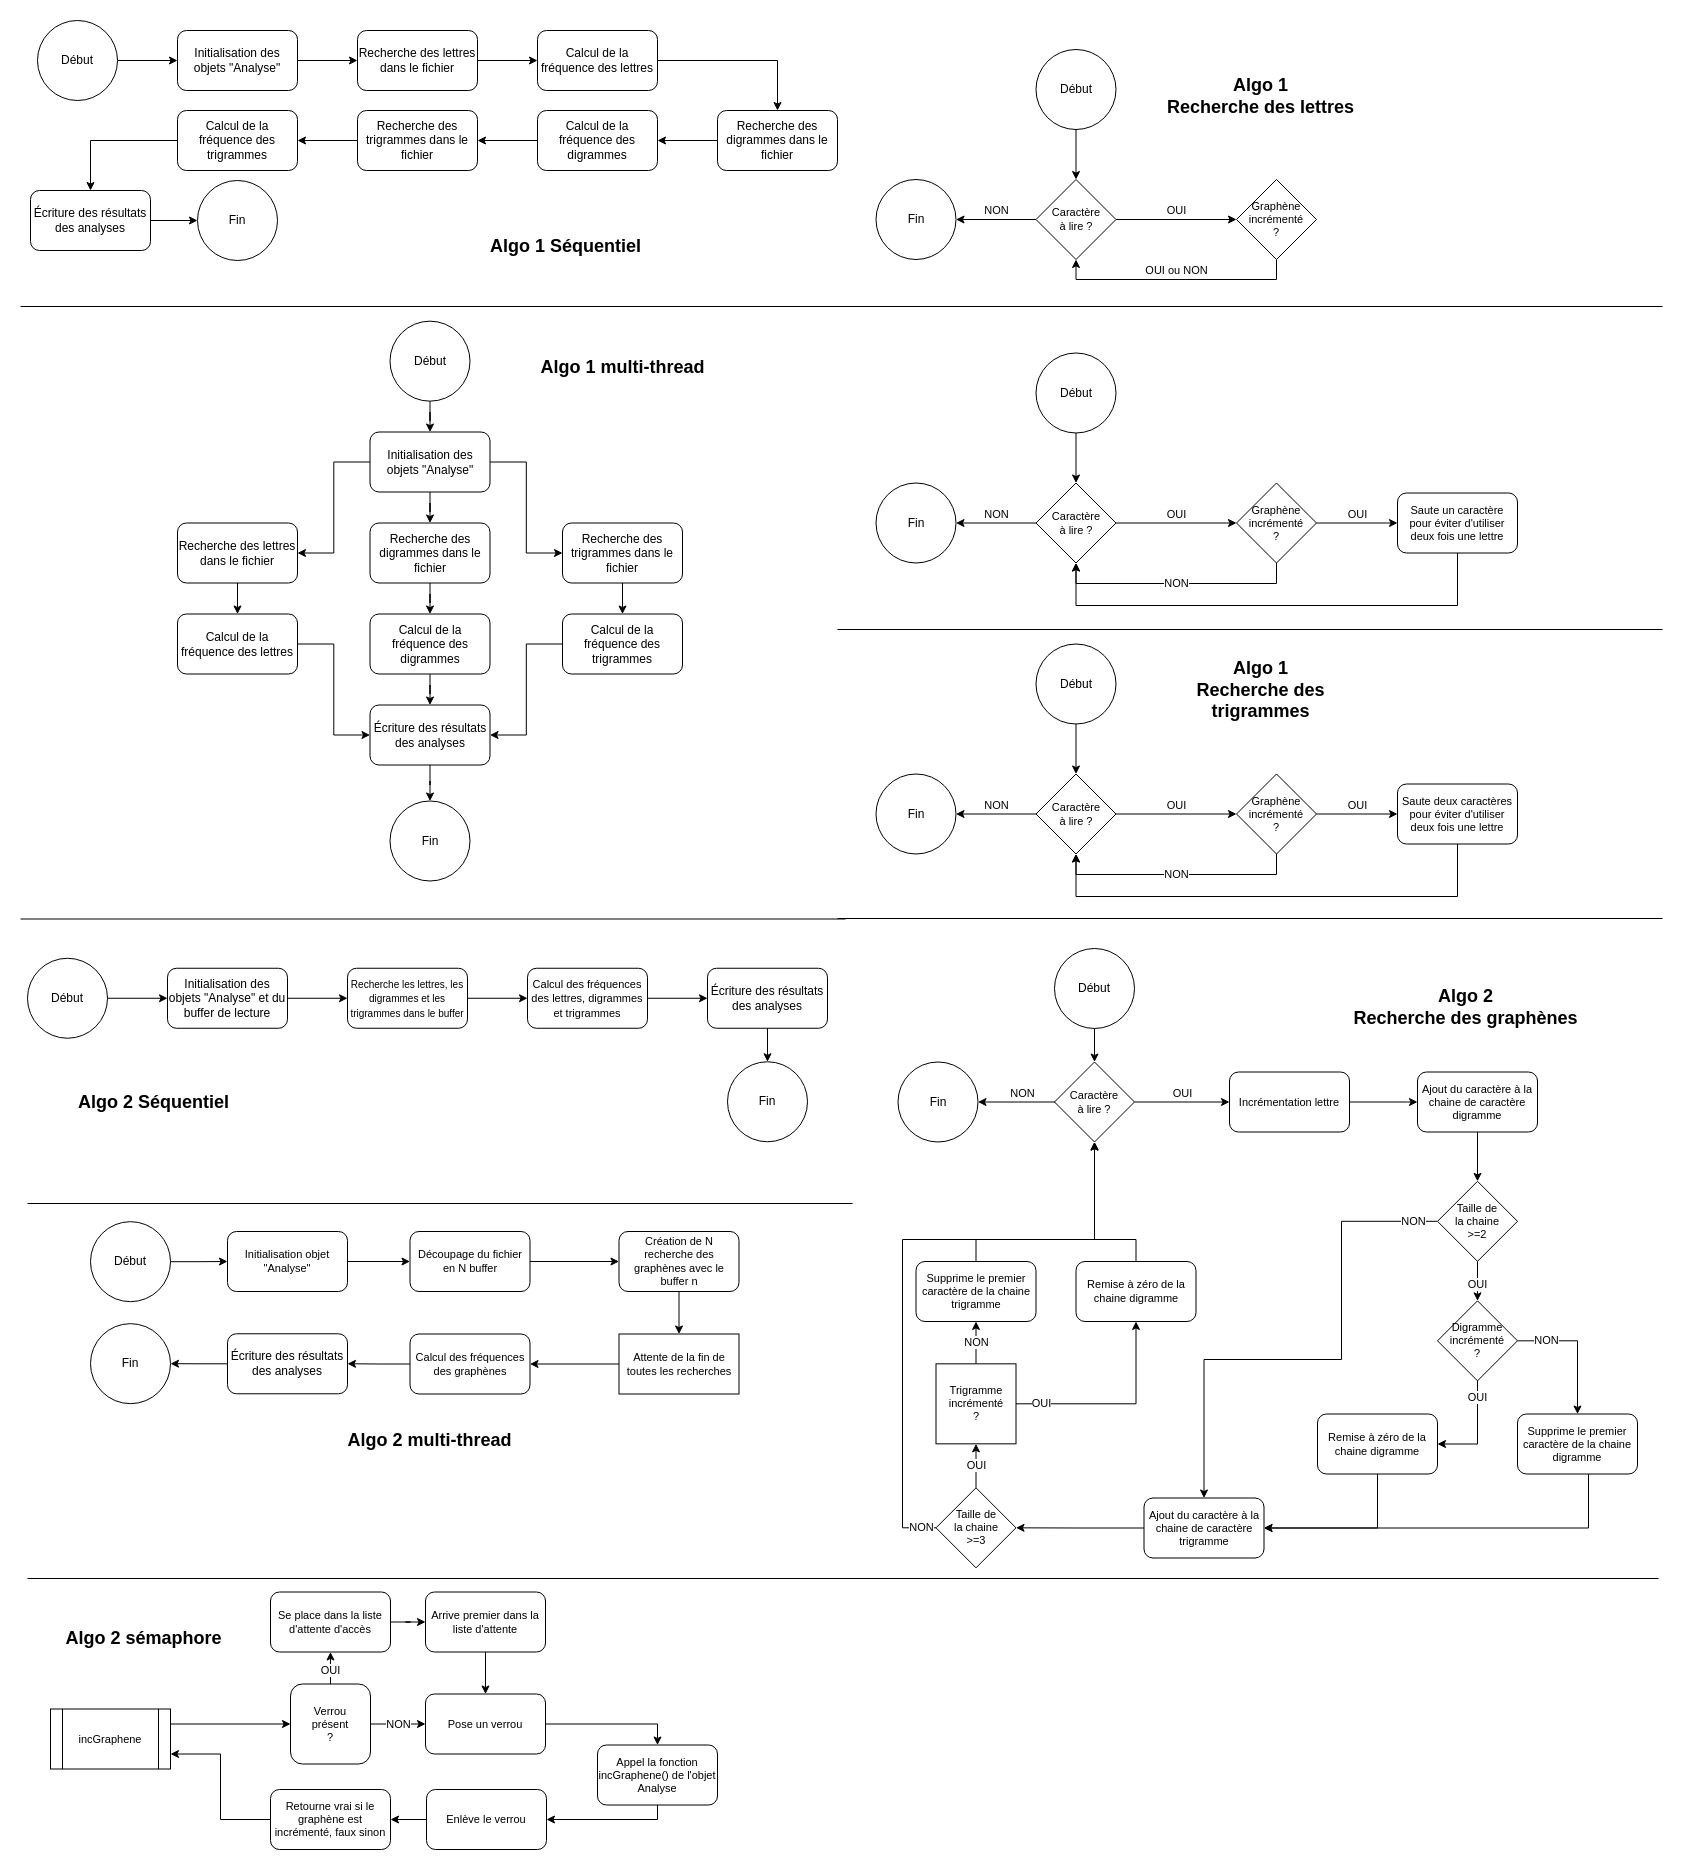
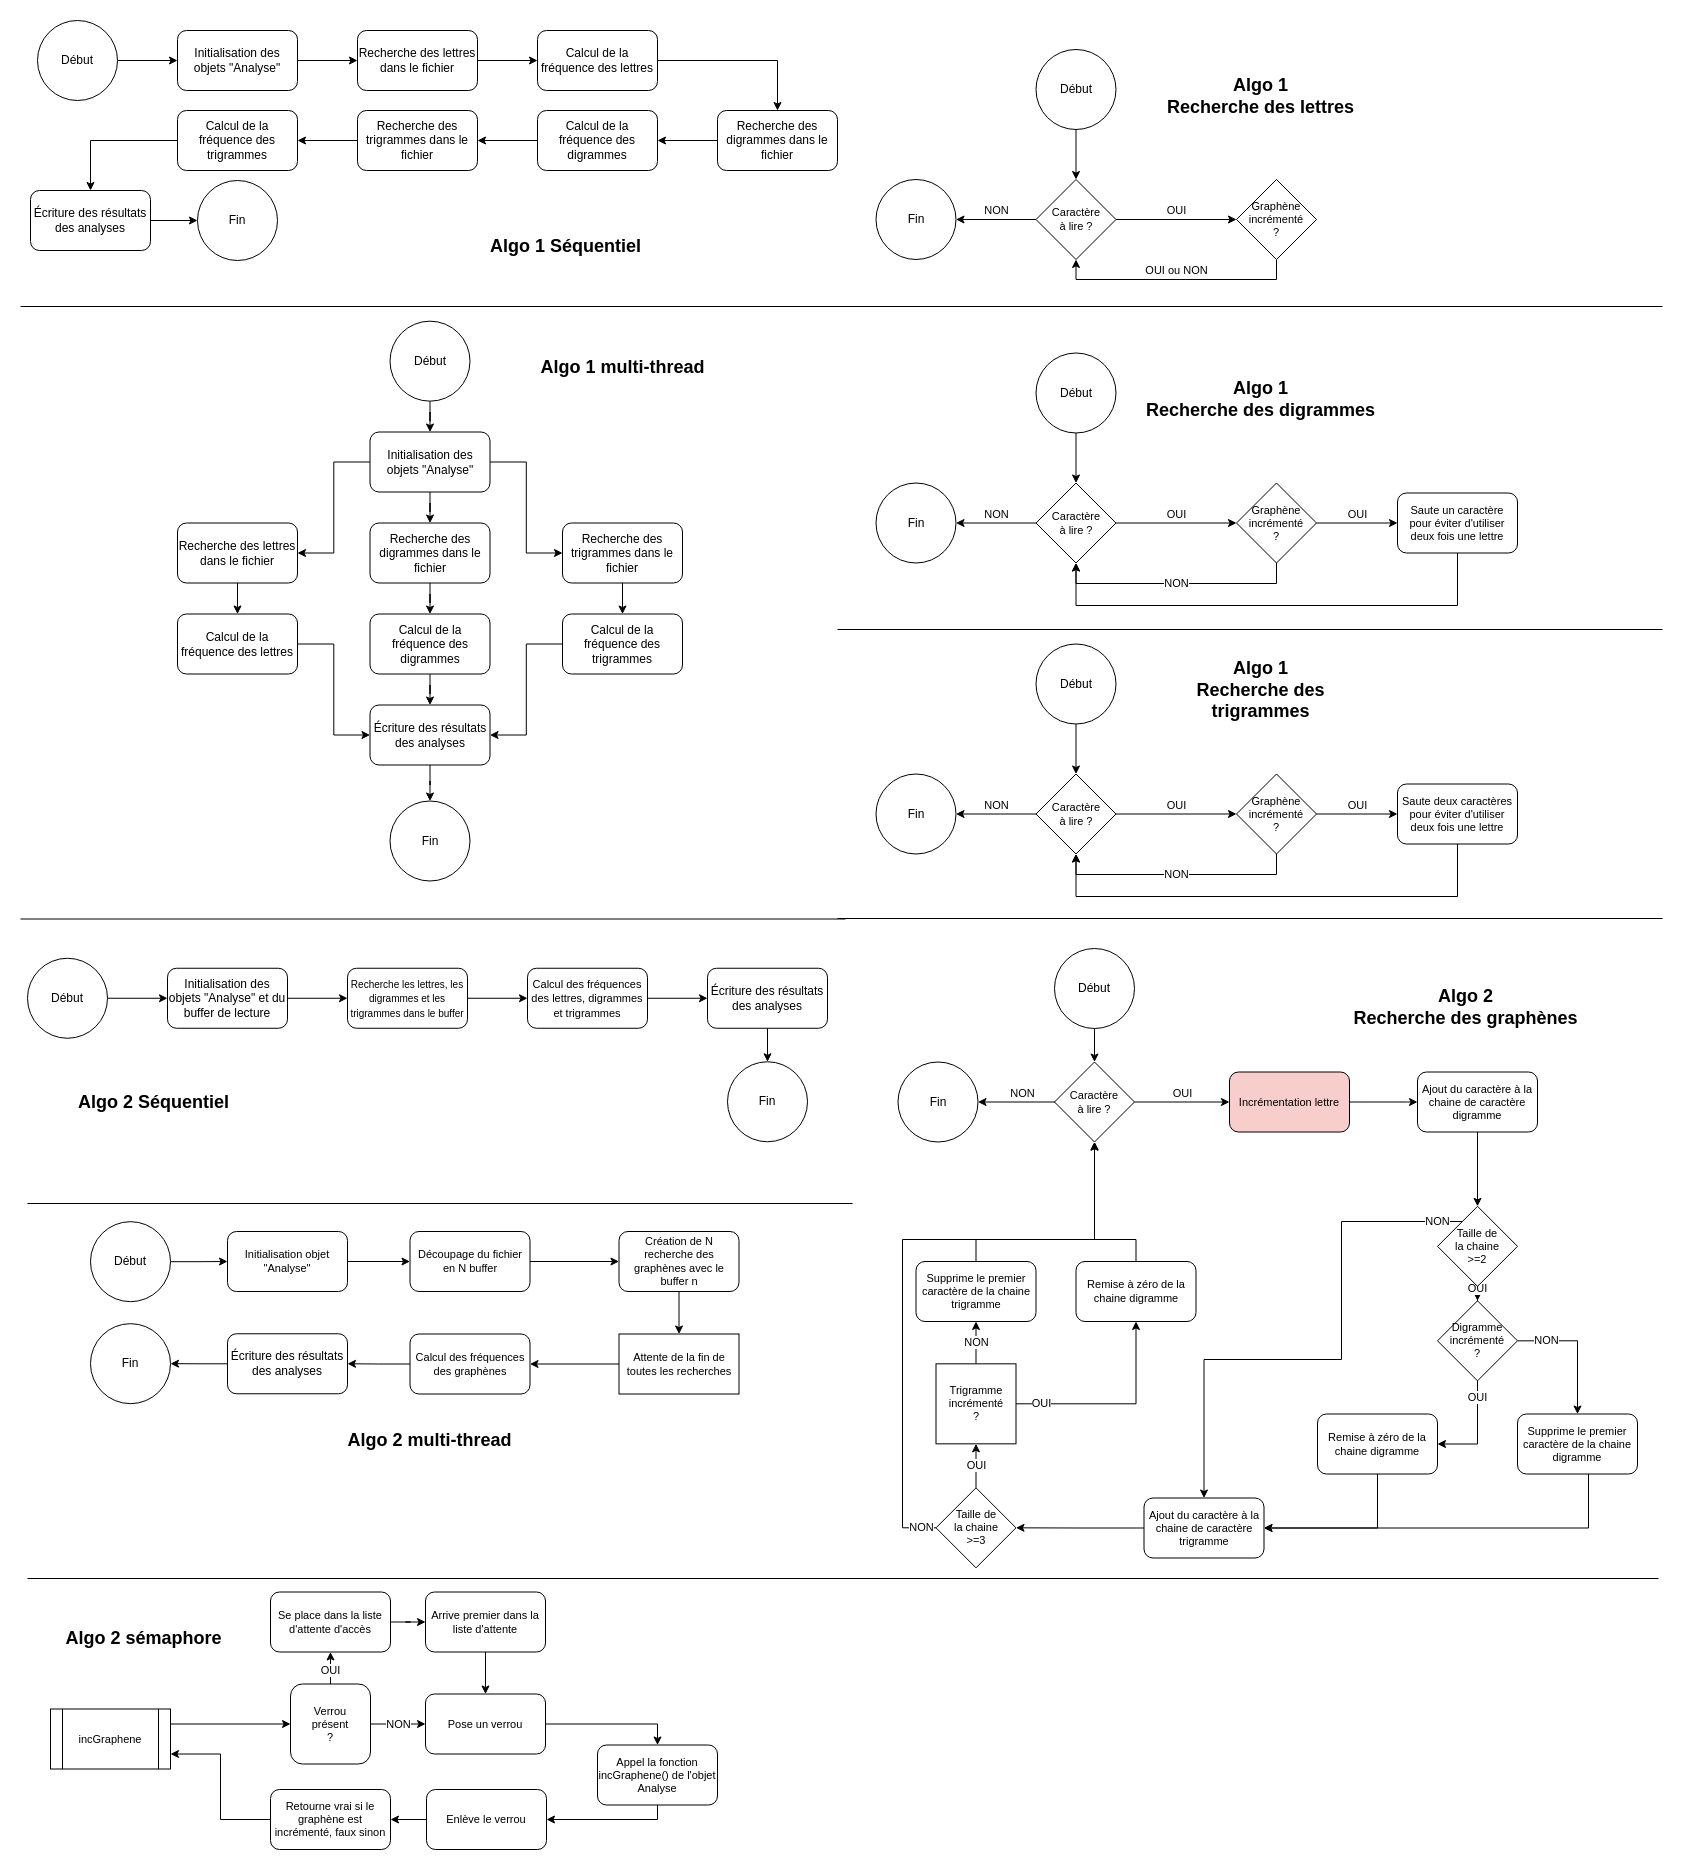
none -> (1261, 400)
(1290, 1102) -> (1290, 1102)
(1478, 1221) -> (1478, 1246)
